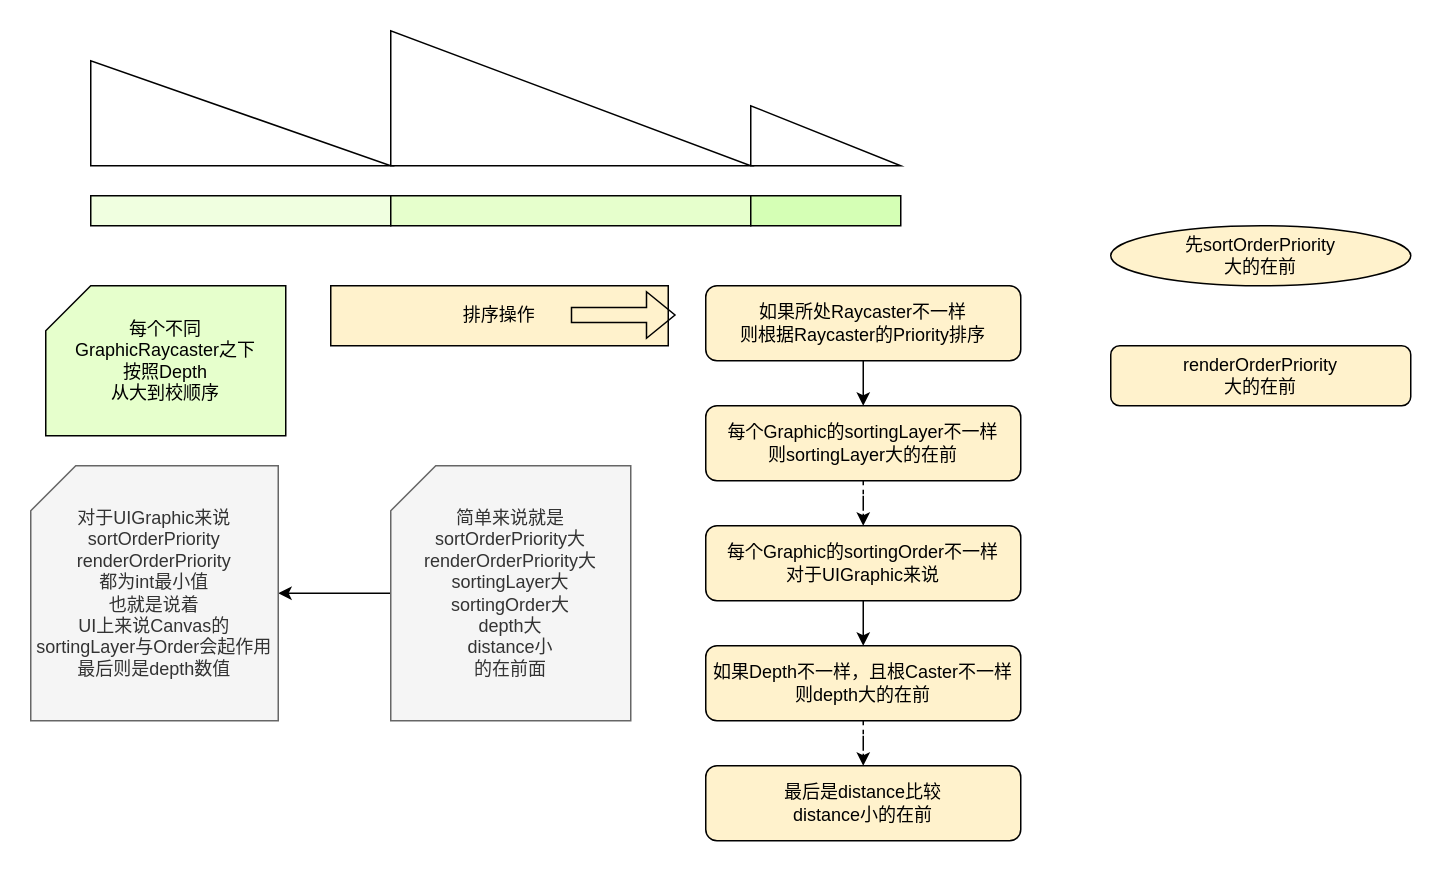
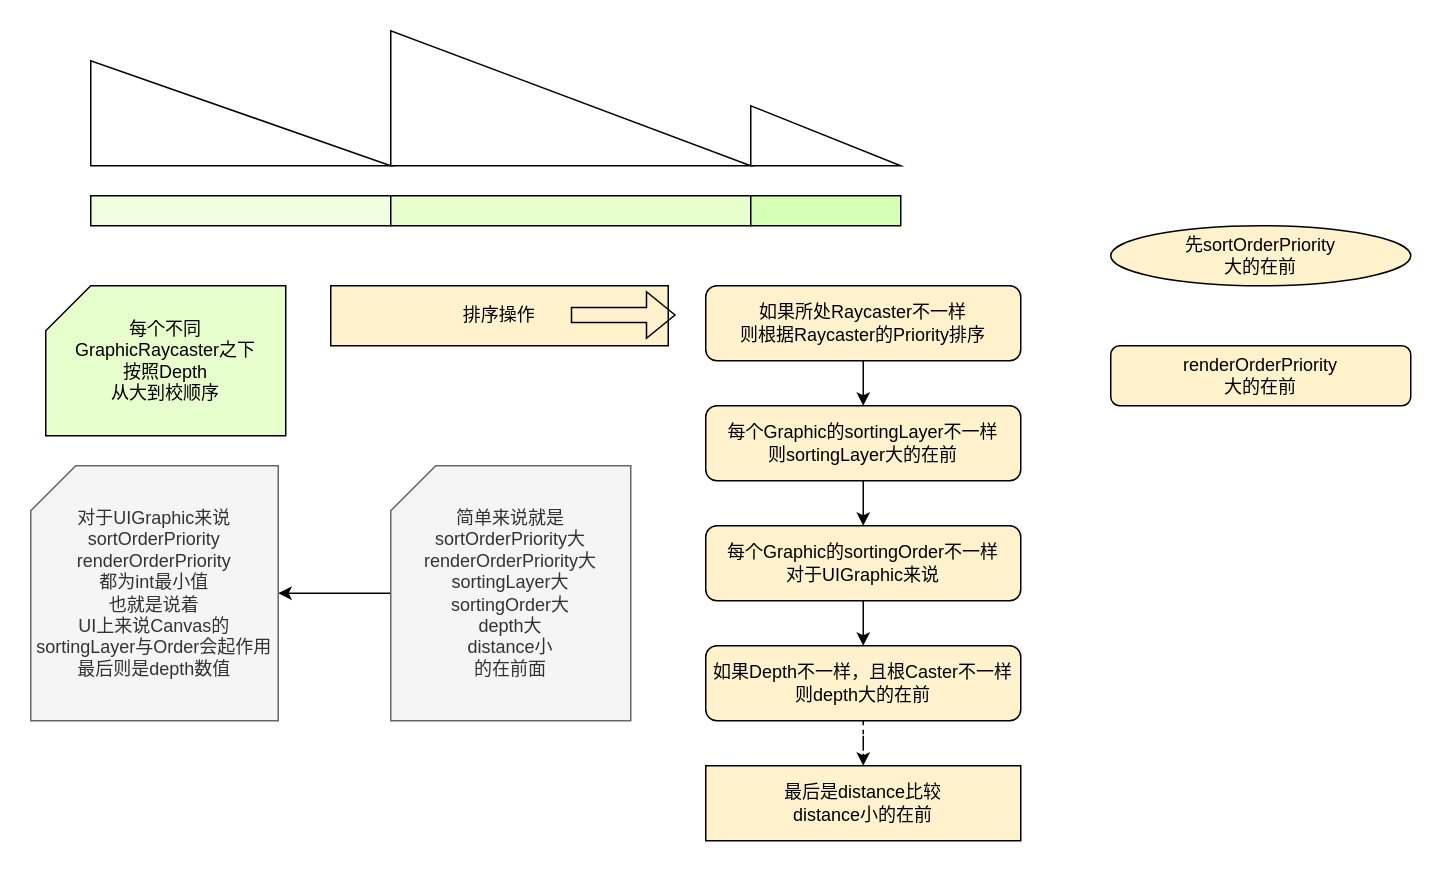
(863, 490) -> (863, 490)
(863, 803) -> (863, 803)
